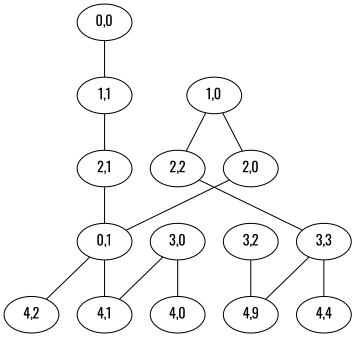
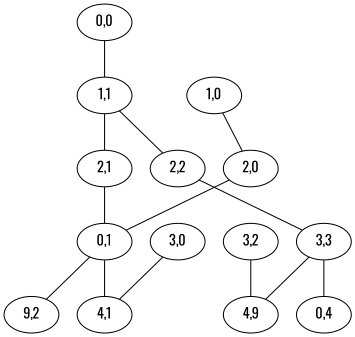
(196, 132) -> (141, 132)
(31, 315) -> (31, 315)
(178, 315) -> none
(324, 315) -> (324, 315)
